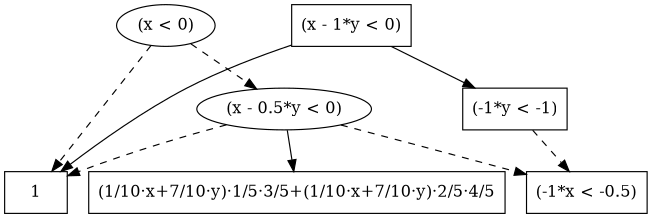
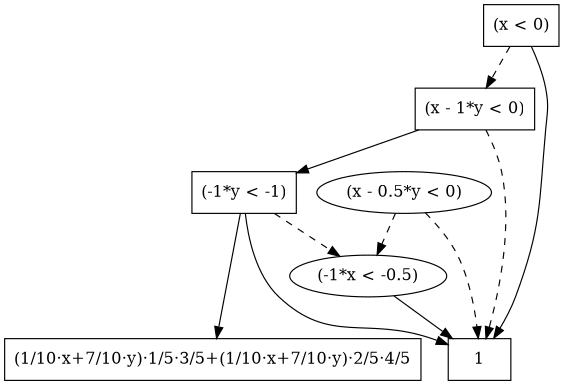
(166, 26) -> (521, 26)
(219, 63) -> (501, 62)
(175, 94) -> (506, 228)
(105, 104) -> (541, 189)
(290, 145) -> (230, 270)
(587, 193) -> (368, 276)
none -> (418, 314)
none -> (310, 318)
